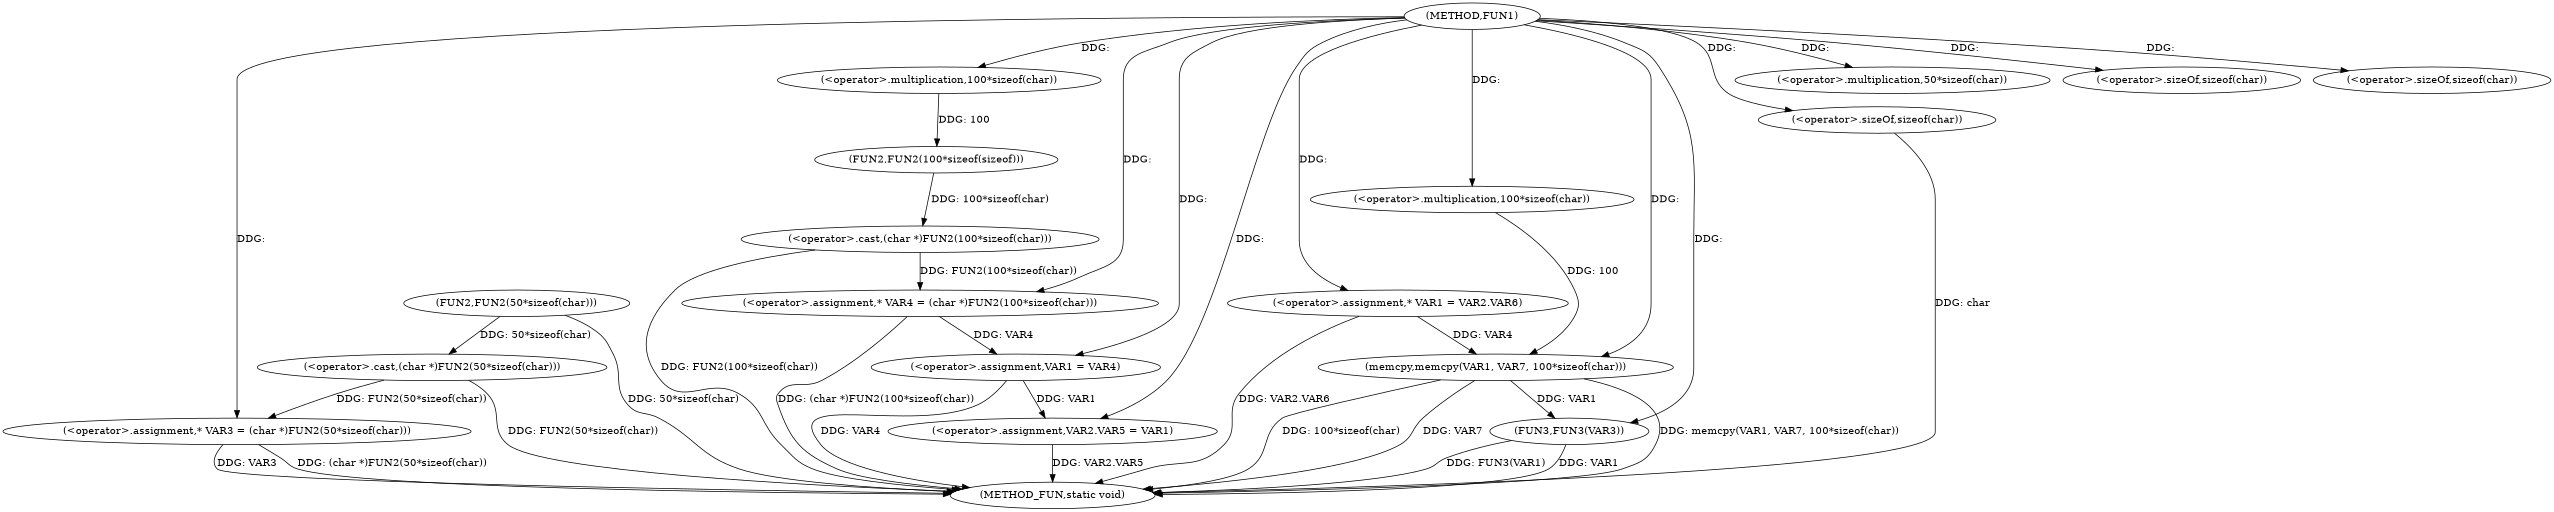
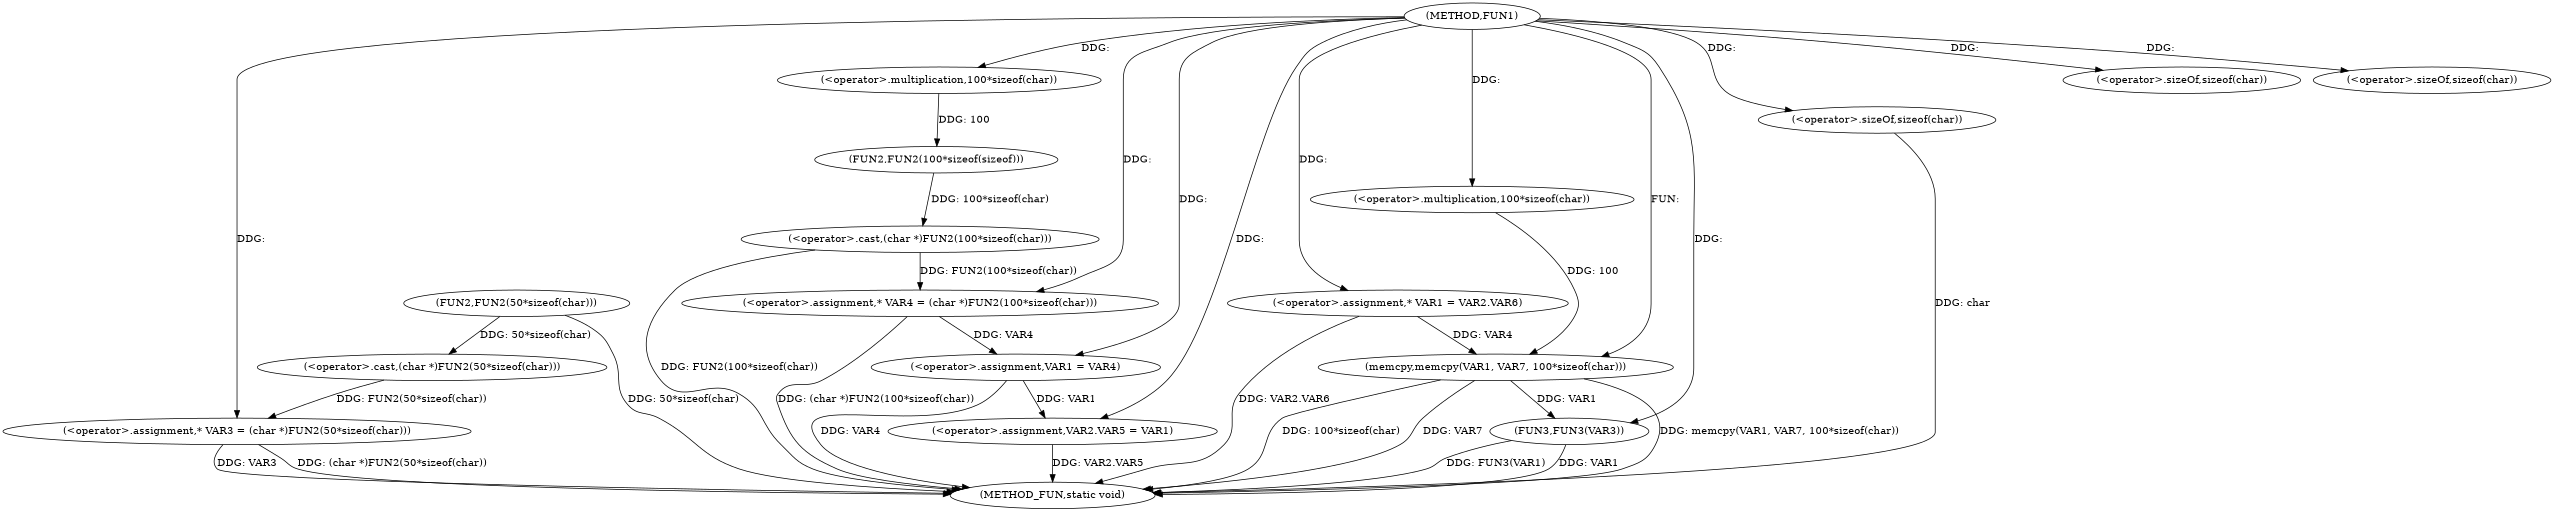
(1893, 80) -> none
(1667, 199) -> (1667, 199)
(686, 476) -> none
